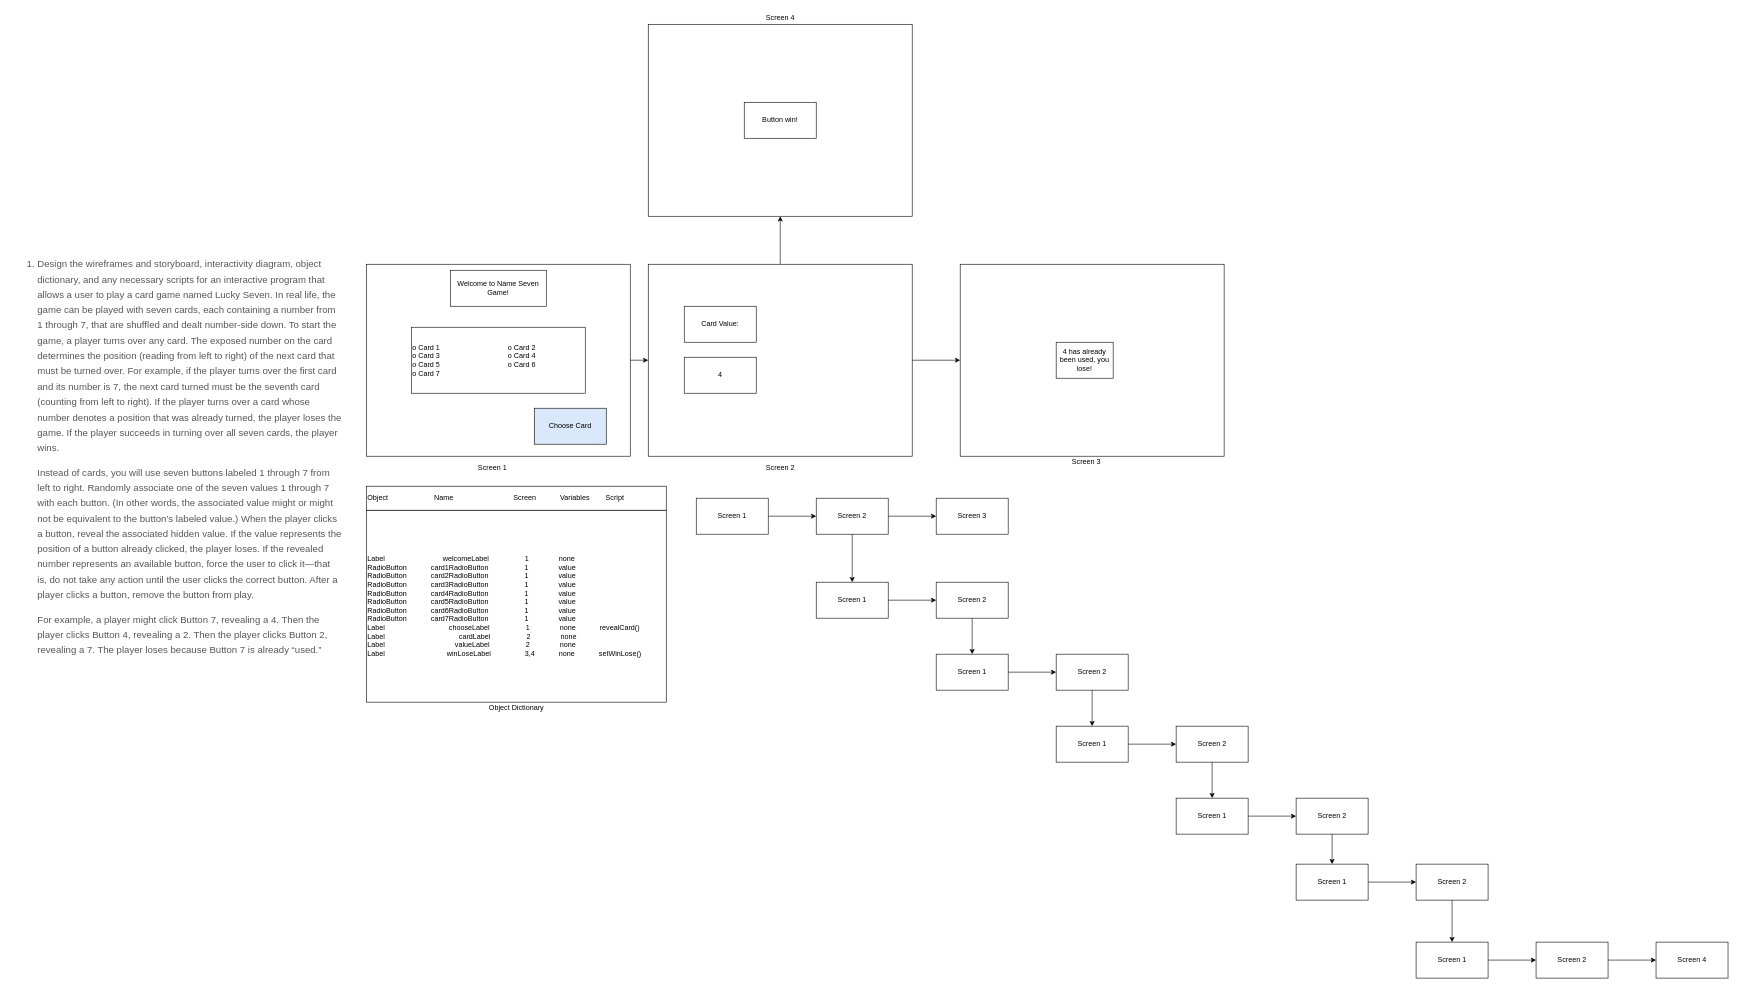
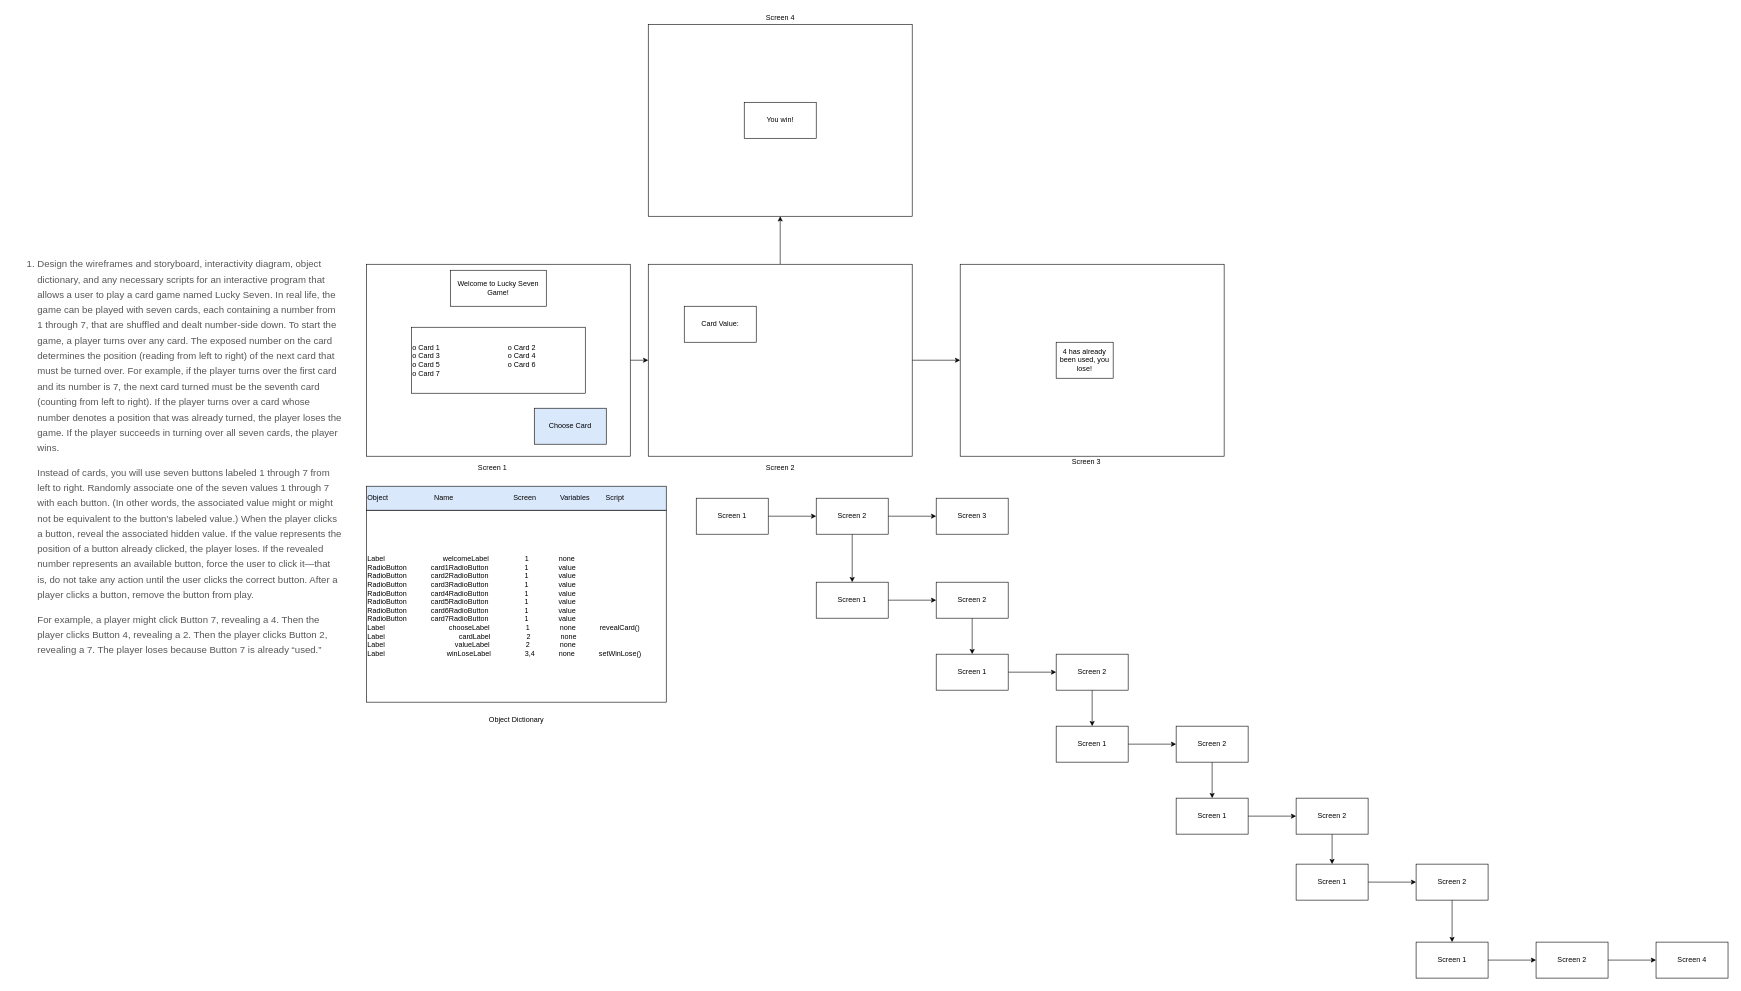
(780, 120) -> (780, 120)
(498, 288) -> (498, 288)
(720, 375) -> none
(516, 498) -> (516, 498)
(516, 708) -> (516, 720)
